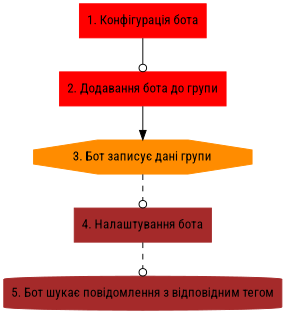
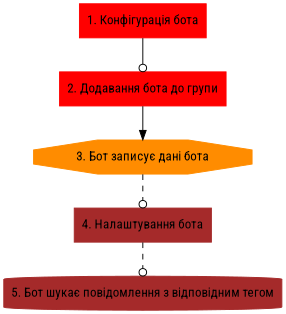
(143, 157) -> (143, 157)
